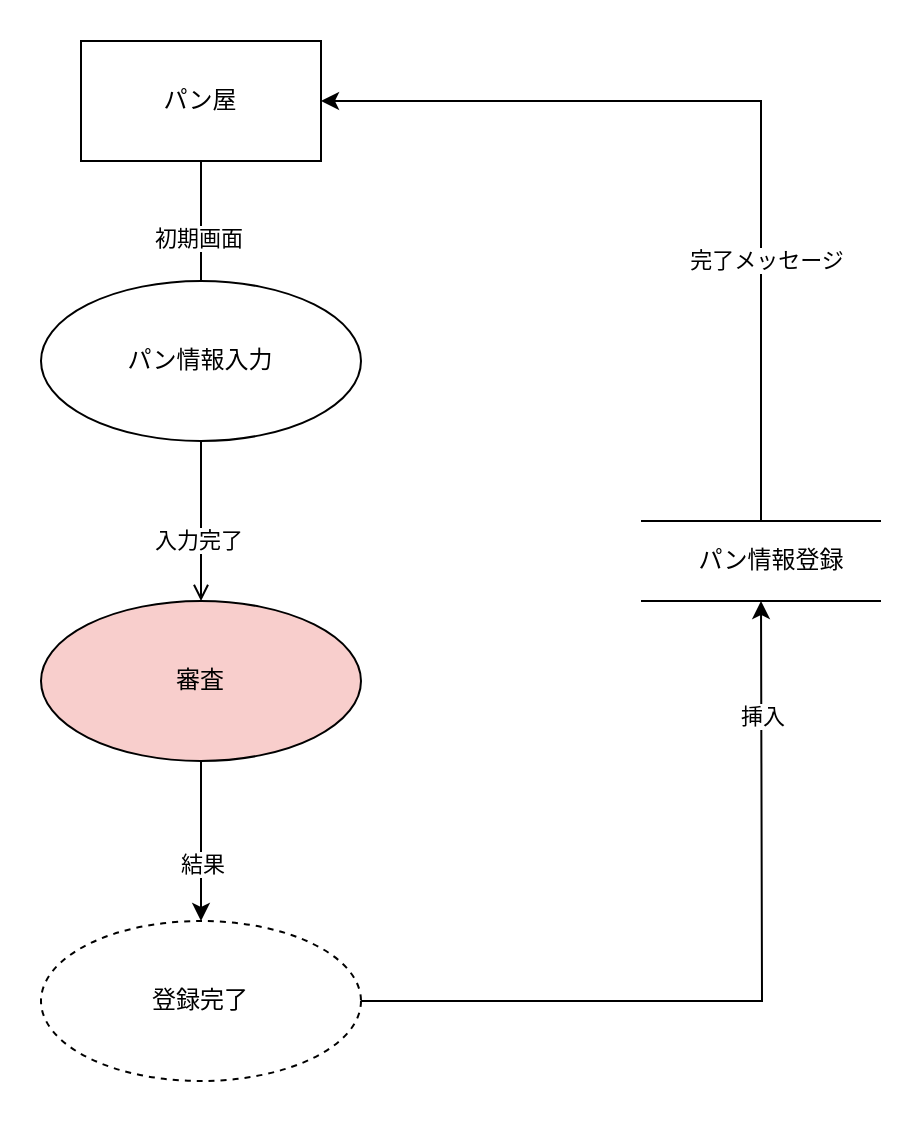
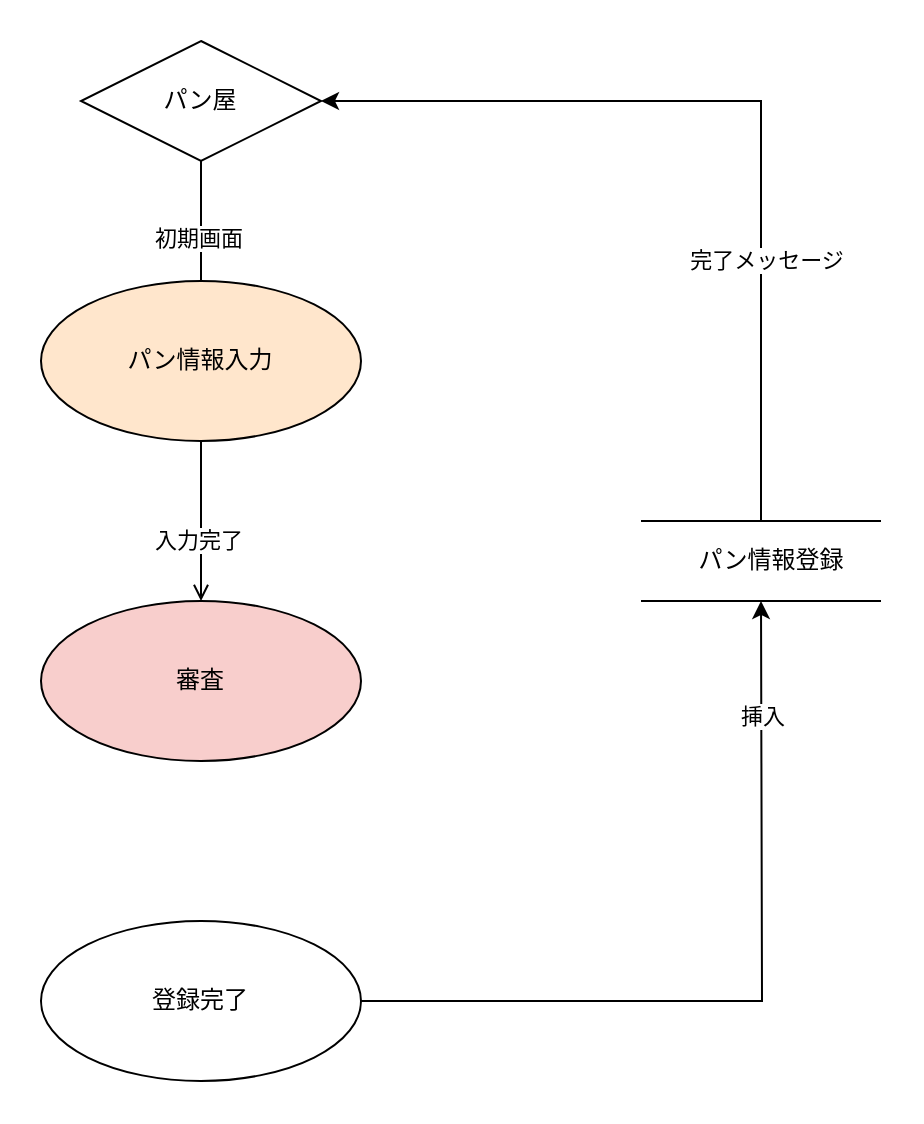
(201, 101) -> (201, 101)
(201, 361) -> (201, 361)
(201, 834) -> none
(201, 1001) -> (201, 1001)
